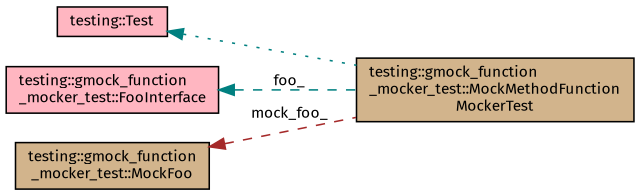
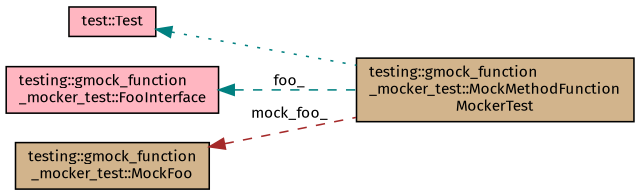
(112, 22) -> (112, 22)
